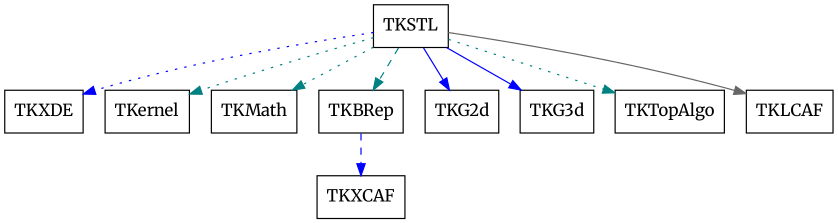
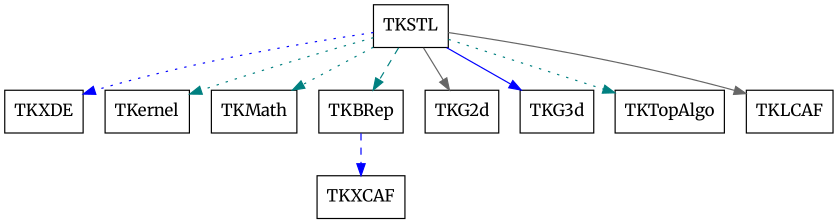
(433, 64) -> (433, 64)
